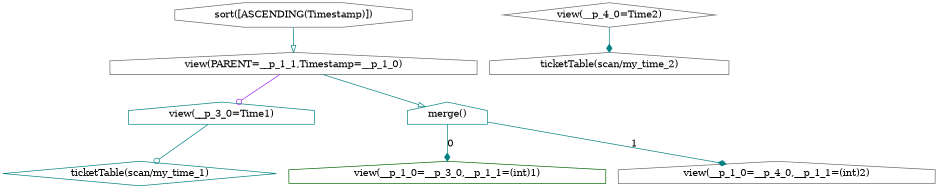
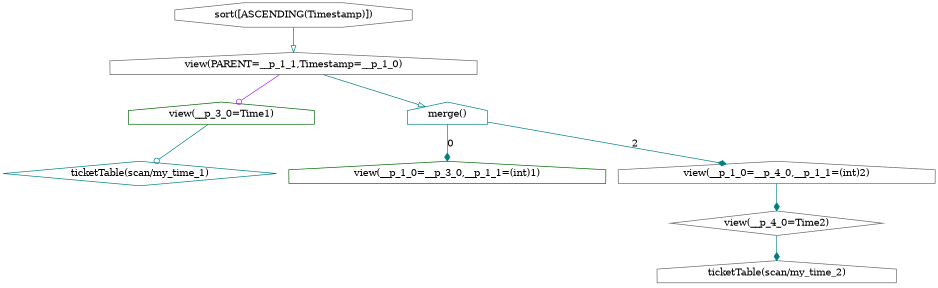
(221, 114) -> (221, 114)
(634, 144) -> (635, 144)
none -> (777, 193)
